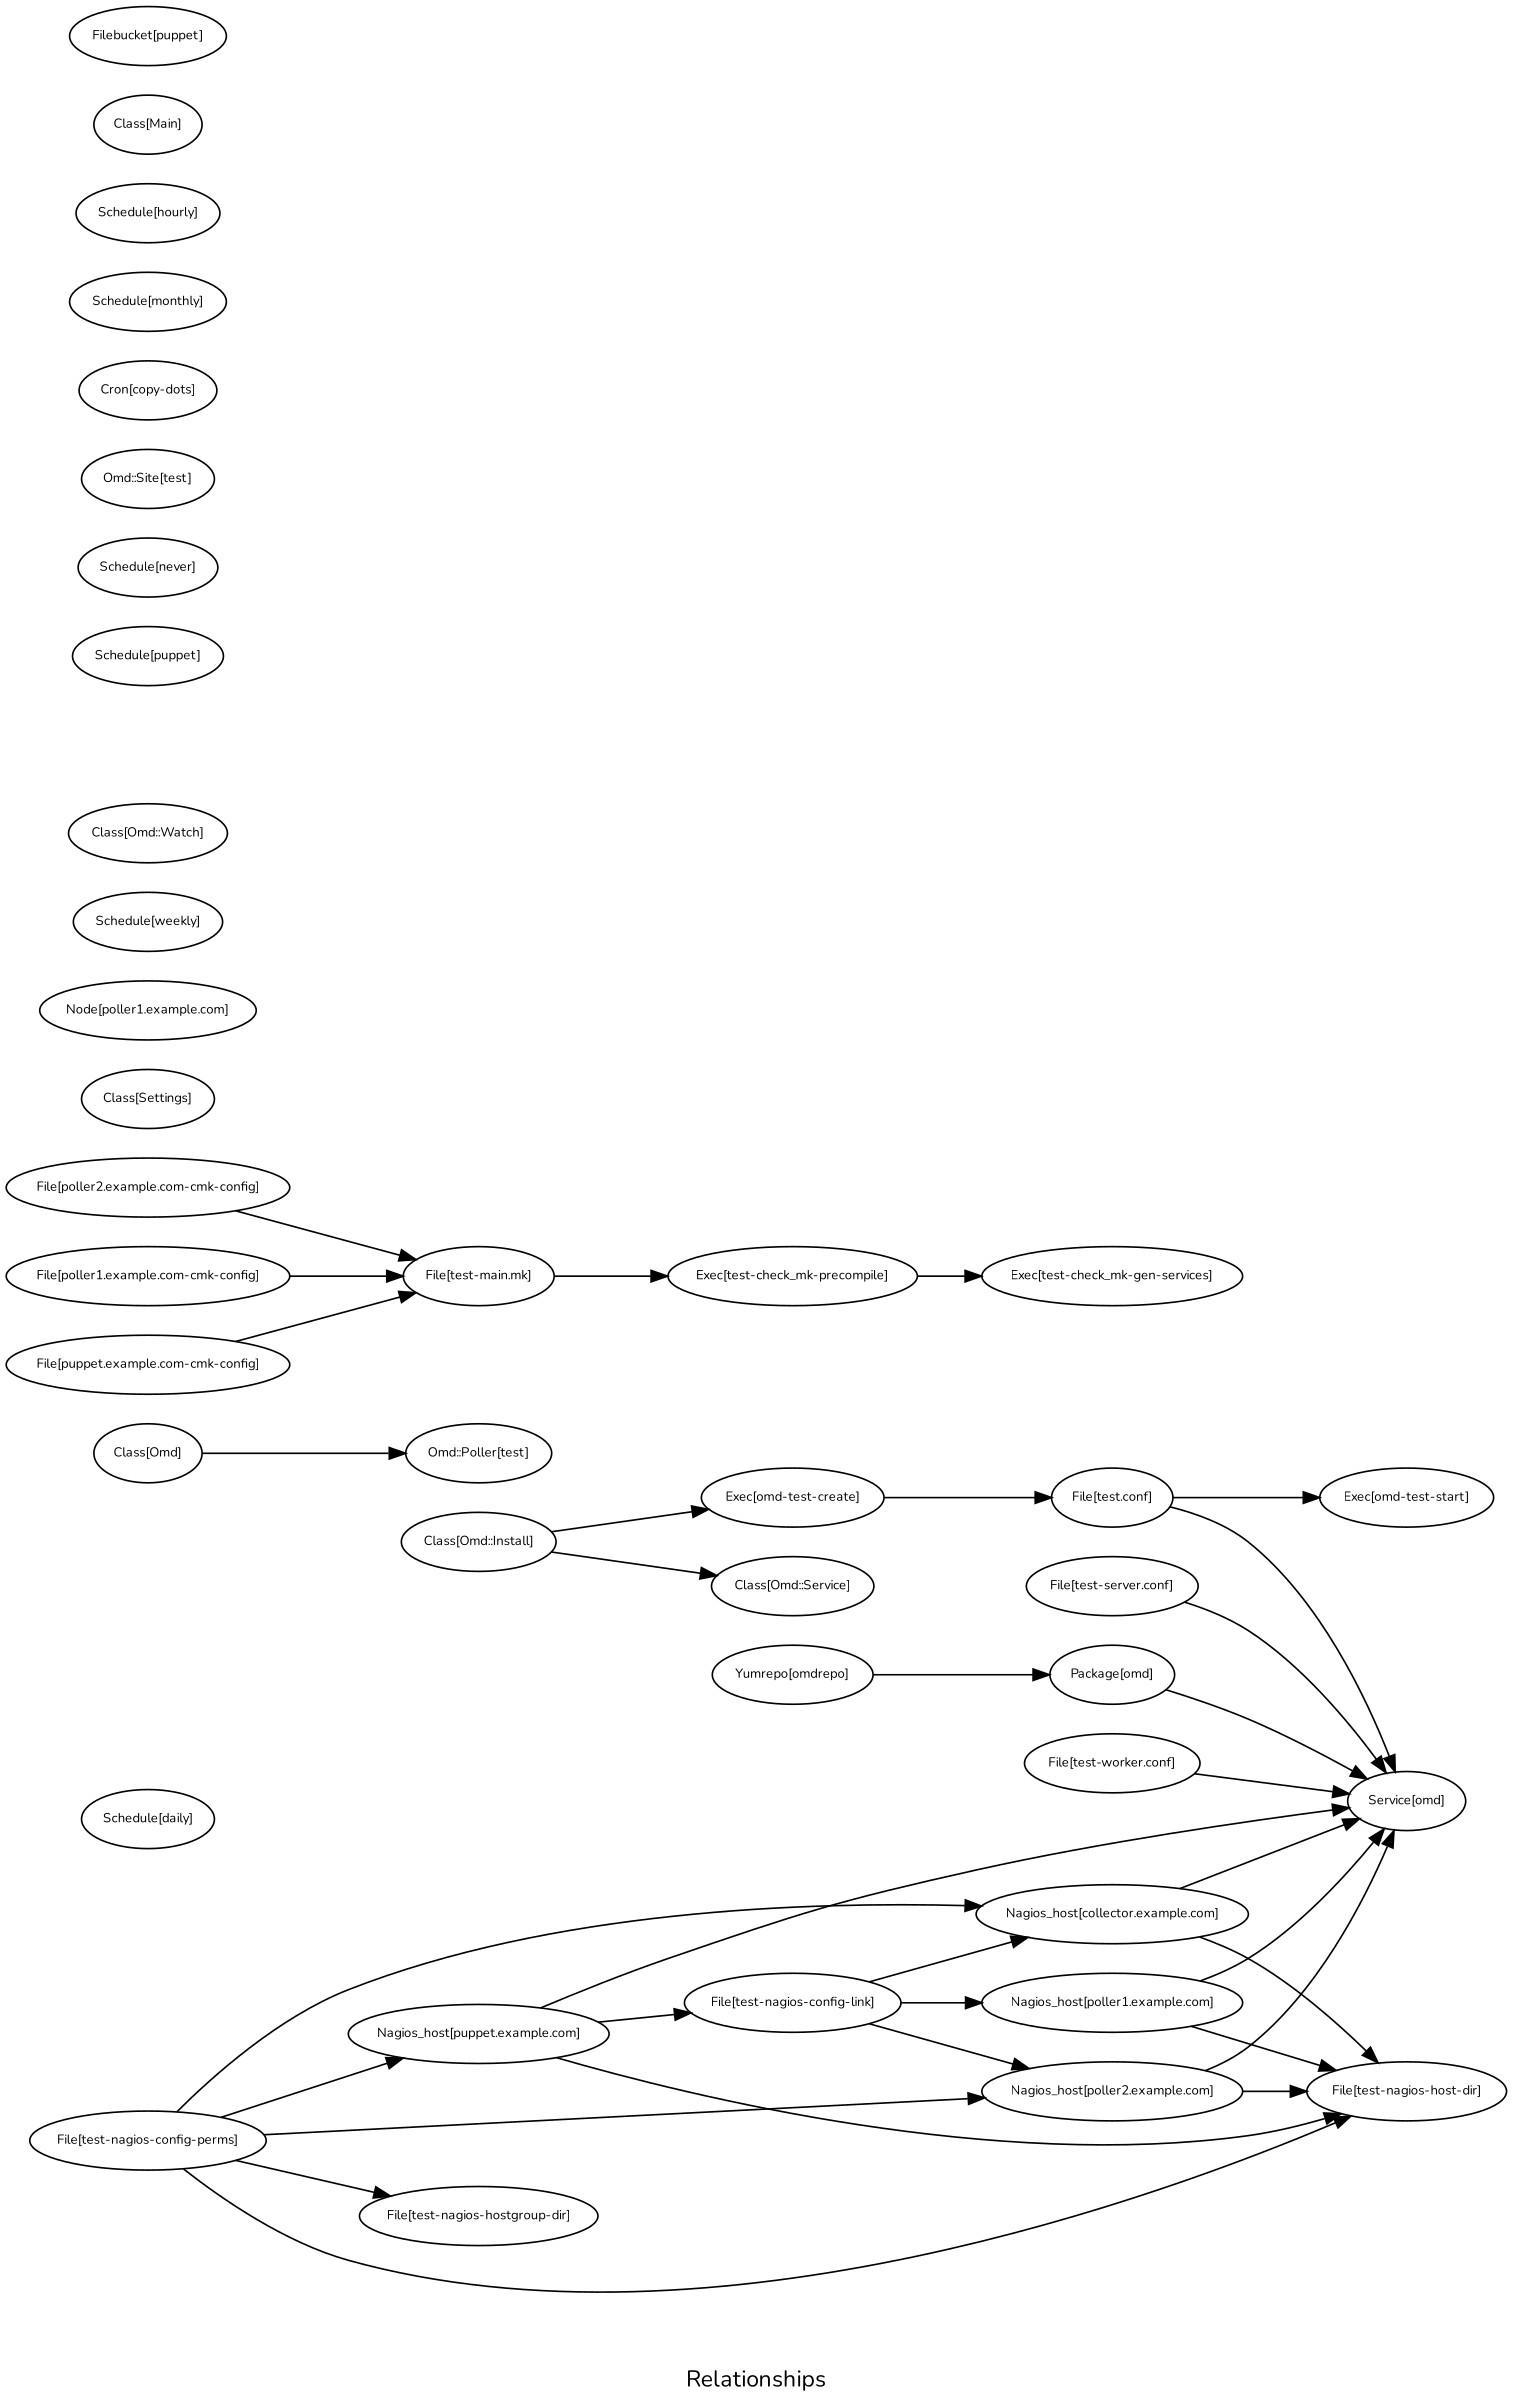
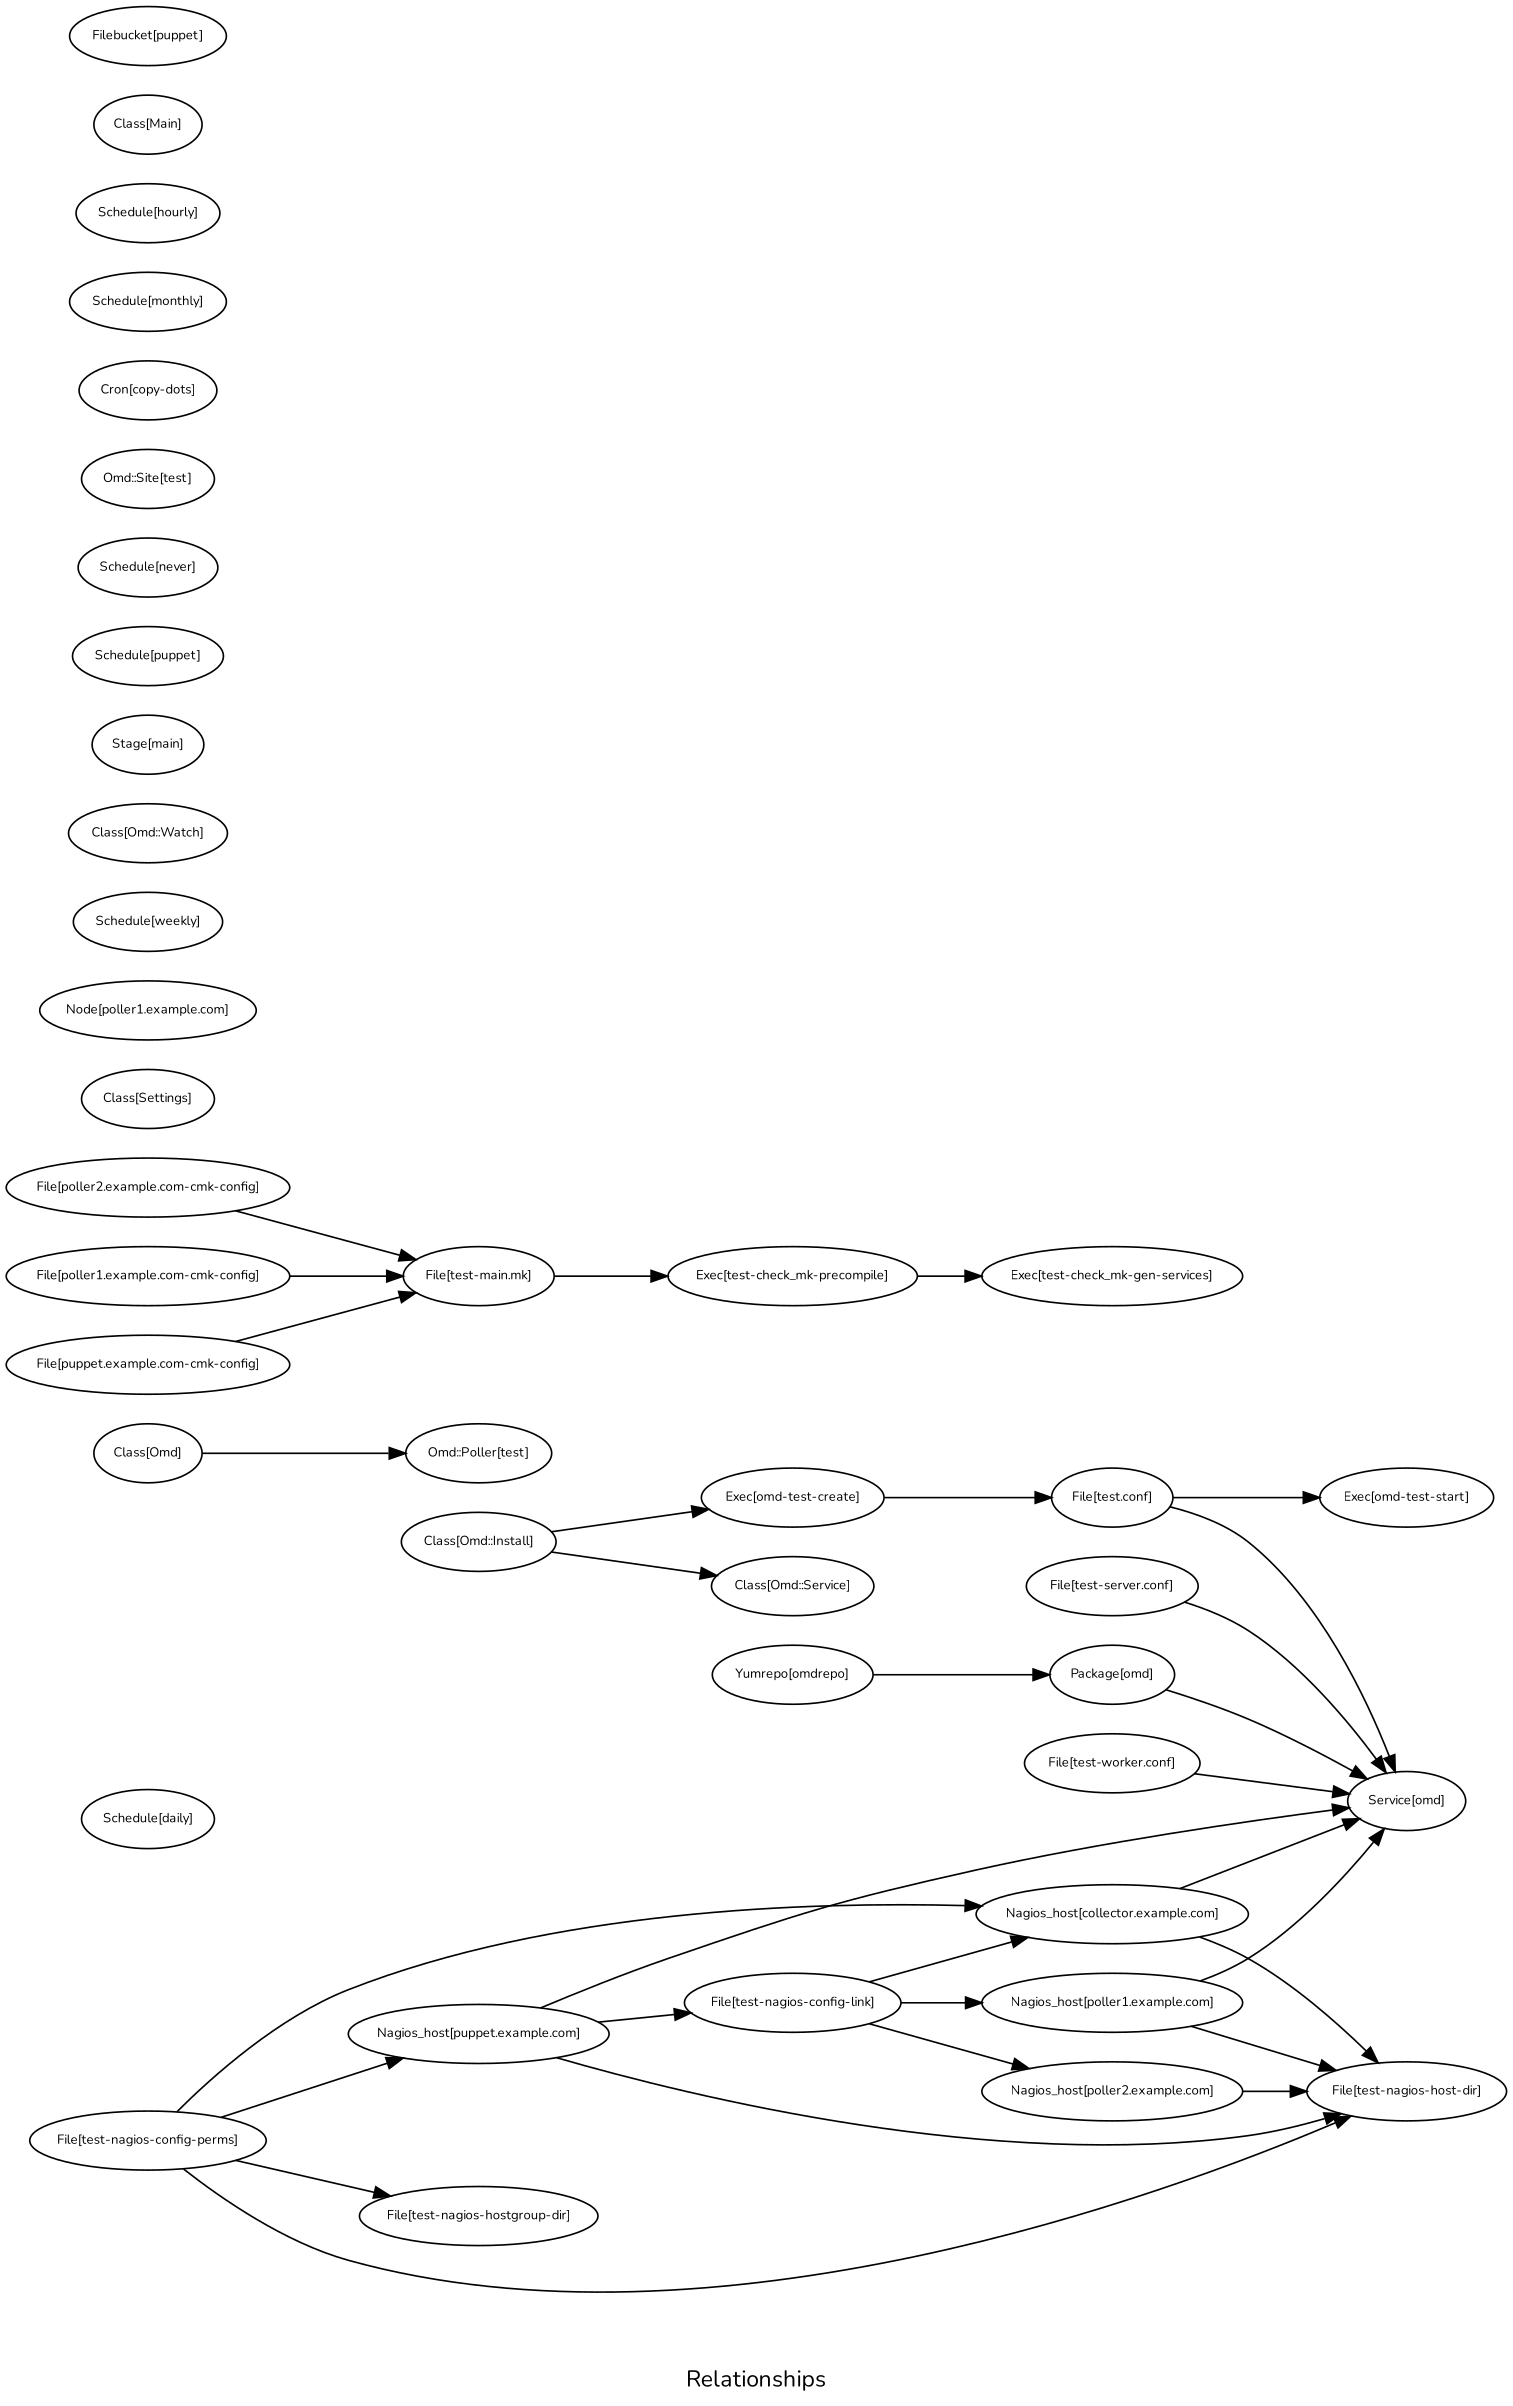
none -> (148, 745)
(1316, 1975) -> none
(616, 2117) -> none
